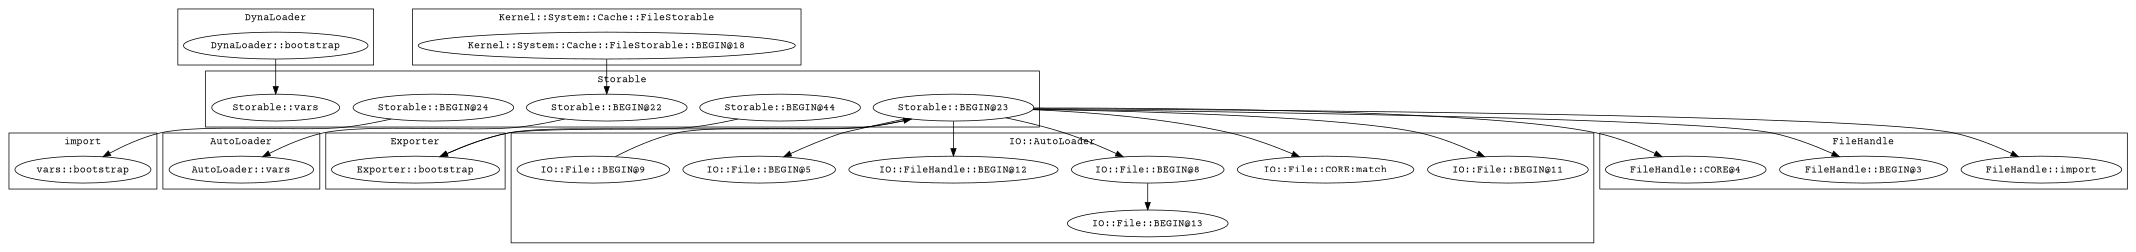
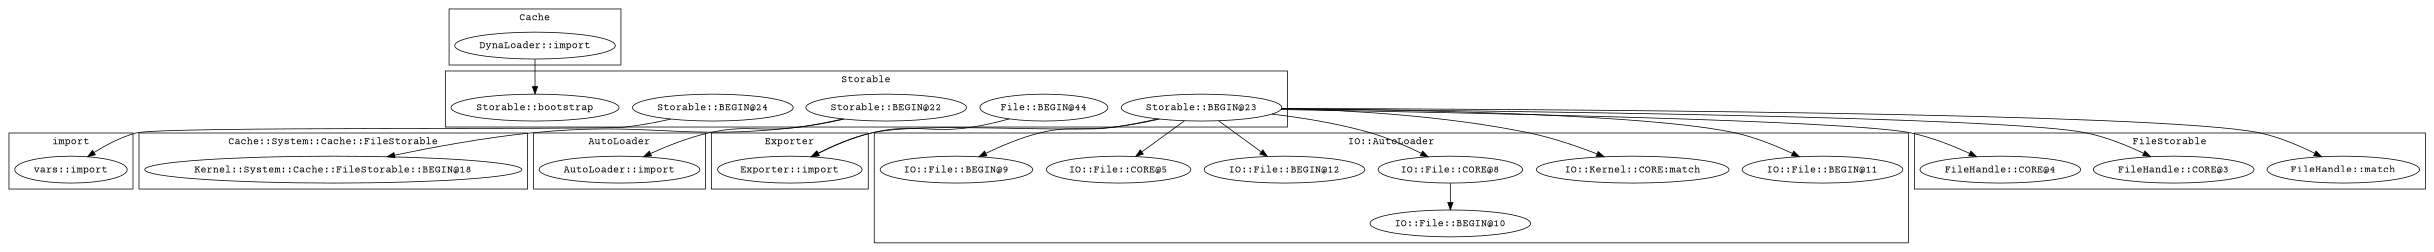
(276, 18) -> (535, 18)
(607, 18) -> (333, 142)
(276, 46) -> (535, 46)
(607, 76) -> (619, 129)
(276, 108) -> (535, 108)
(780, 108) -> (1044, 108)
(757, 128) -> (1070, 129)
(1864, 142) -> (2170, 142)
(83, 170) -> (71, 170)
(241, 170) -> (619, 170)
(415, 170) -> (790, 170)
(759, 170) -> (1119, 170)
(953, 170) -> (1284, 170)
(1148, 170) -> (1450, 170)
(1326, 170) -> (1633, 170)
(1864, 170) -> (2174, 170)
(2041, 170) -> (2343, 170)
(1148, 223) -> (1450, 223)
